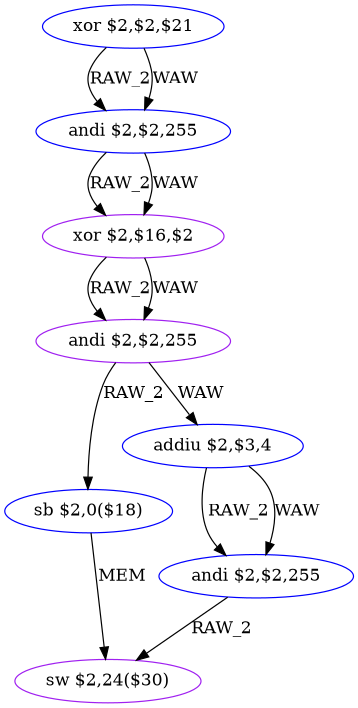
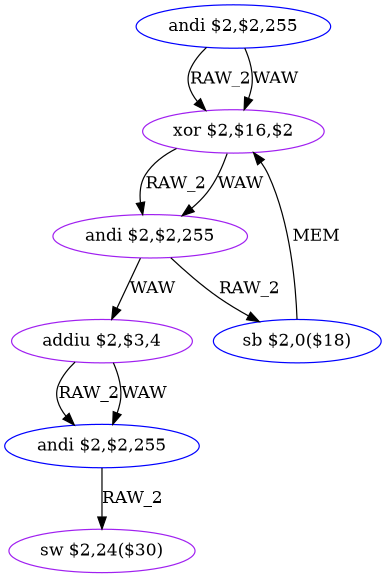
(133, 27) -> none
(213, 446) -> (102, 341)
(98, 590) -> (288, 238)
